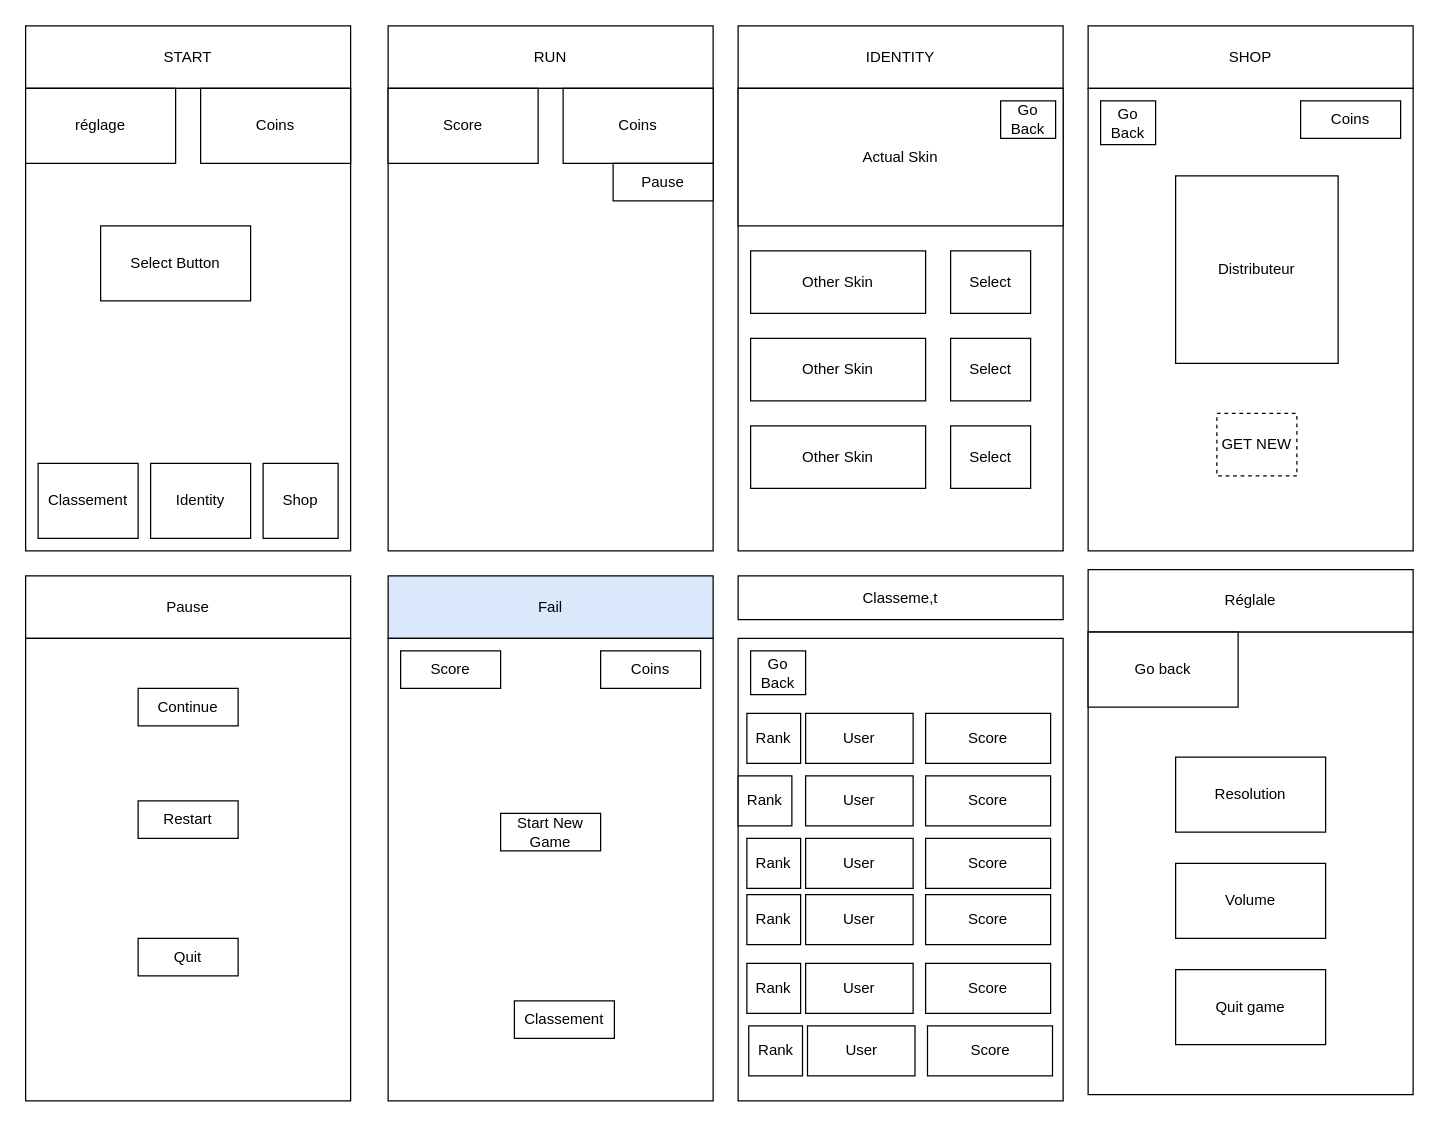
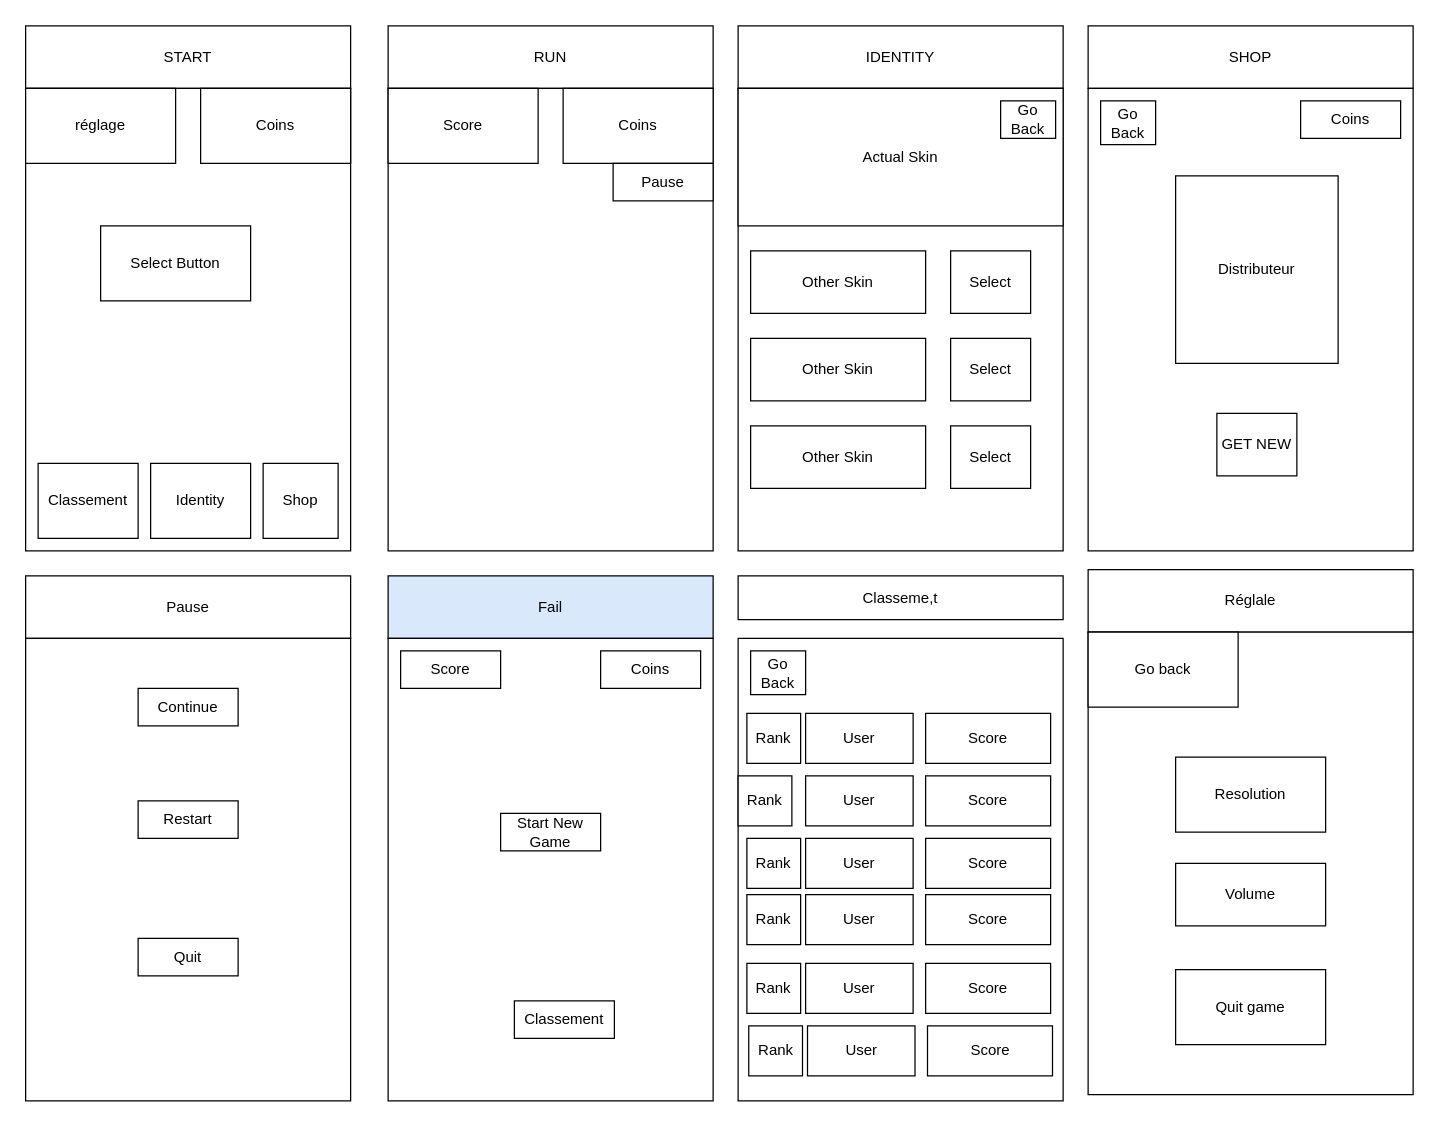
(1257, 444) -> (1257, 444)
(1251, 901) -> (1251, 894)
